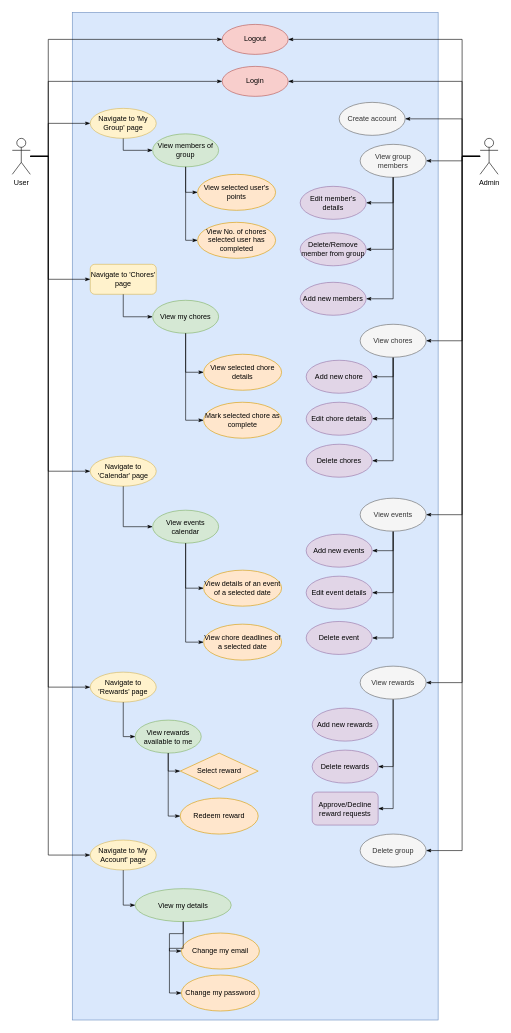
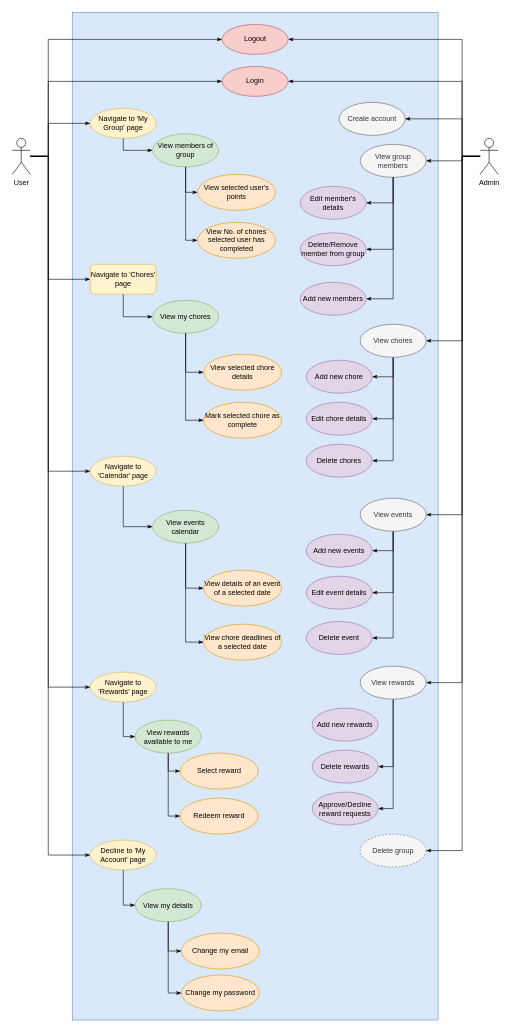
(219, 771) -> (219, 771)
(345, 809) -> (345, 809)
(393, 851) -> (393, 851)
(123, 855) -> (123, 855)
(183, 905) -> (168, 905)
